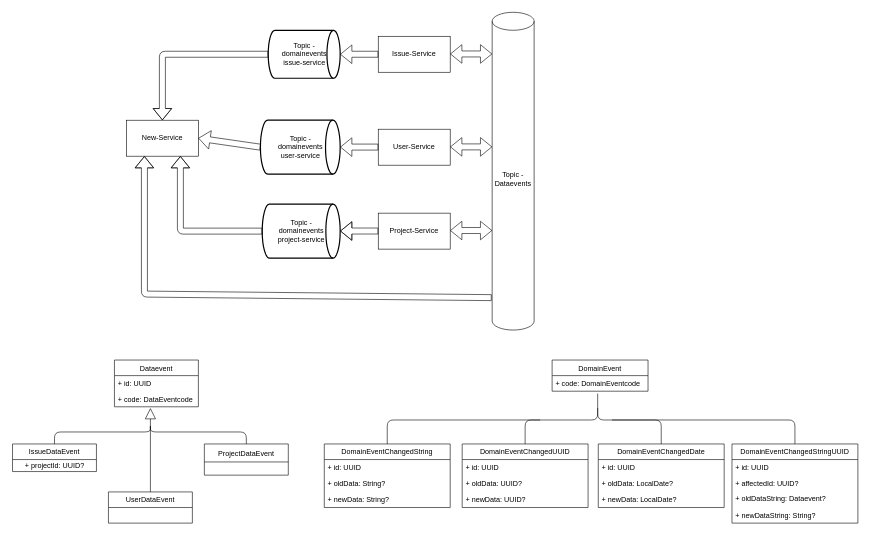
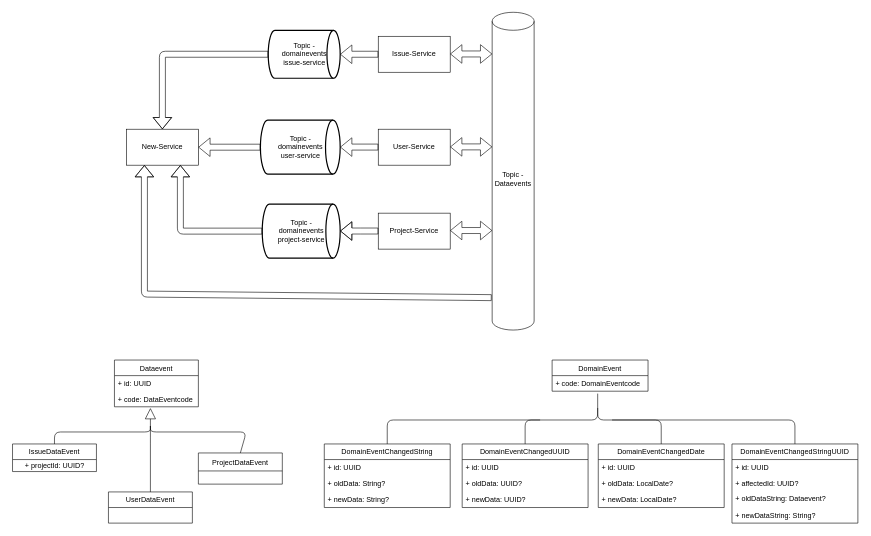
(162, 138) -> (162, 147)
(246, 460) -> (240, 469)
